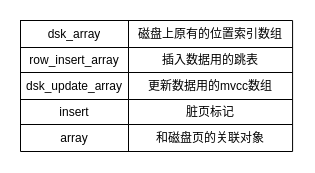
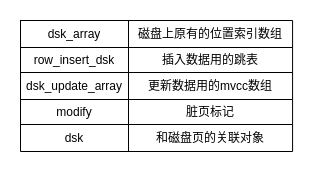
(75, 61) -> (75, 61)
(75, 113) -> (75, 113)
(75, 139) -> (75, 139)
